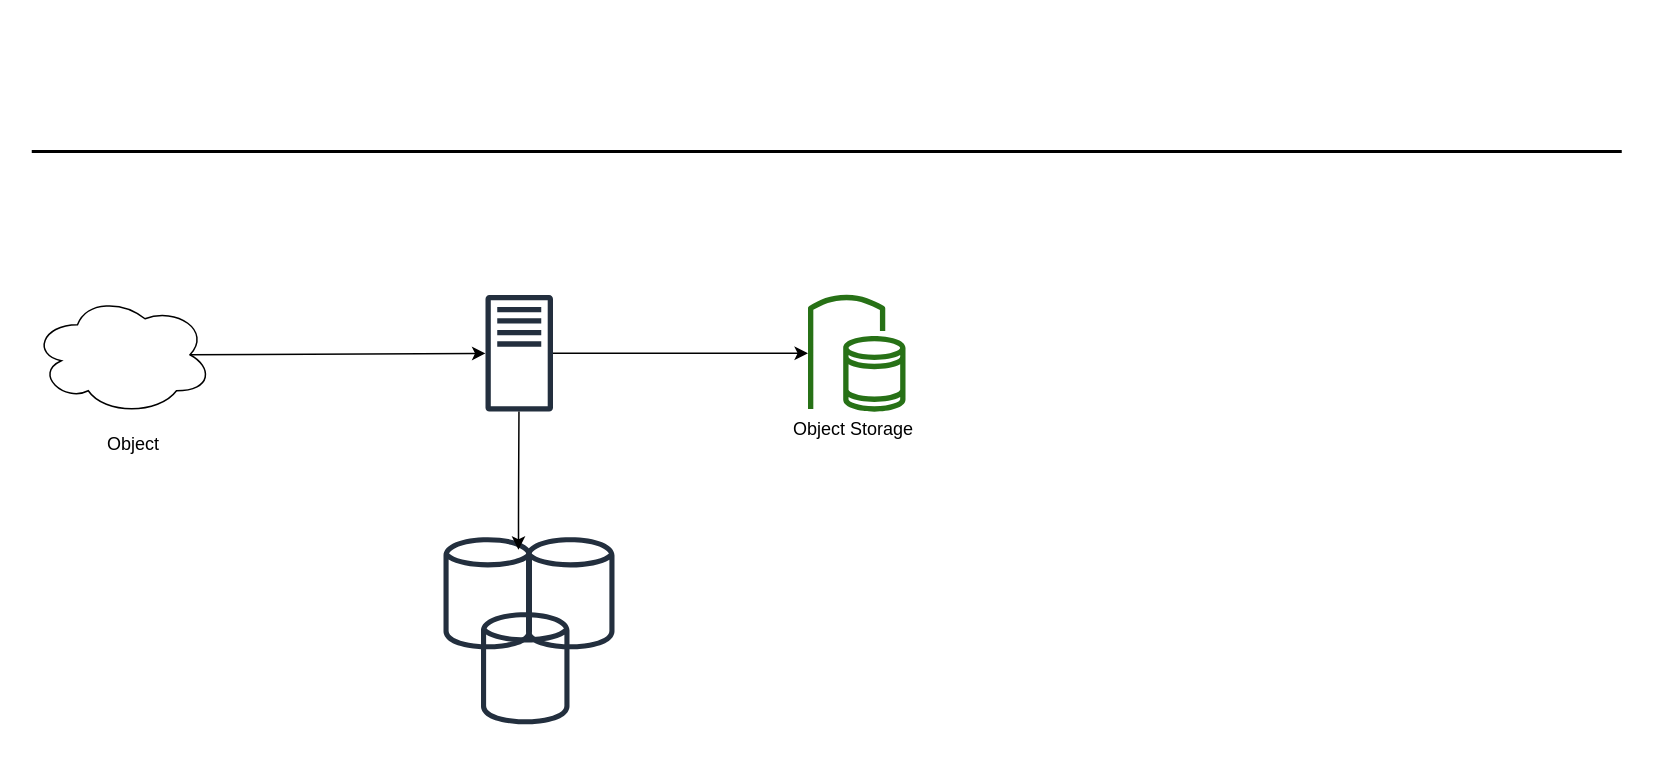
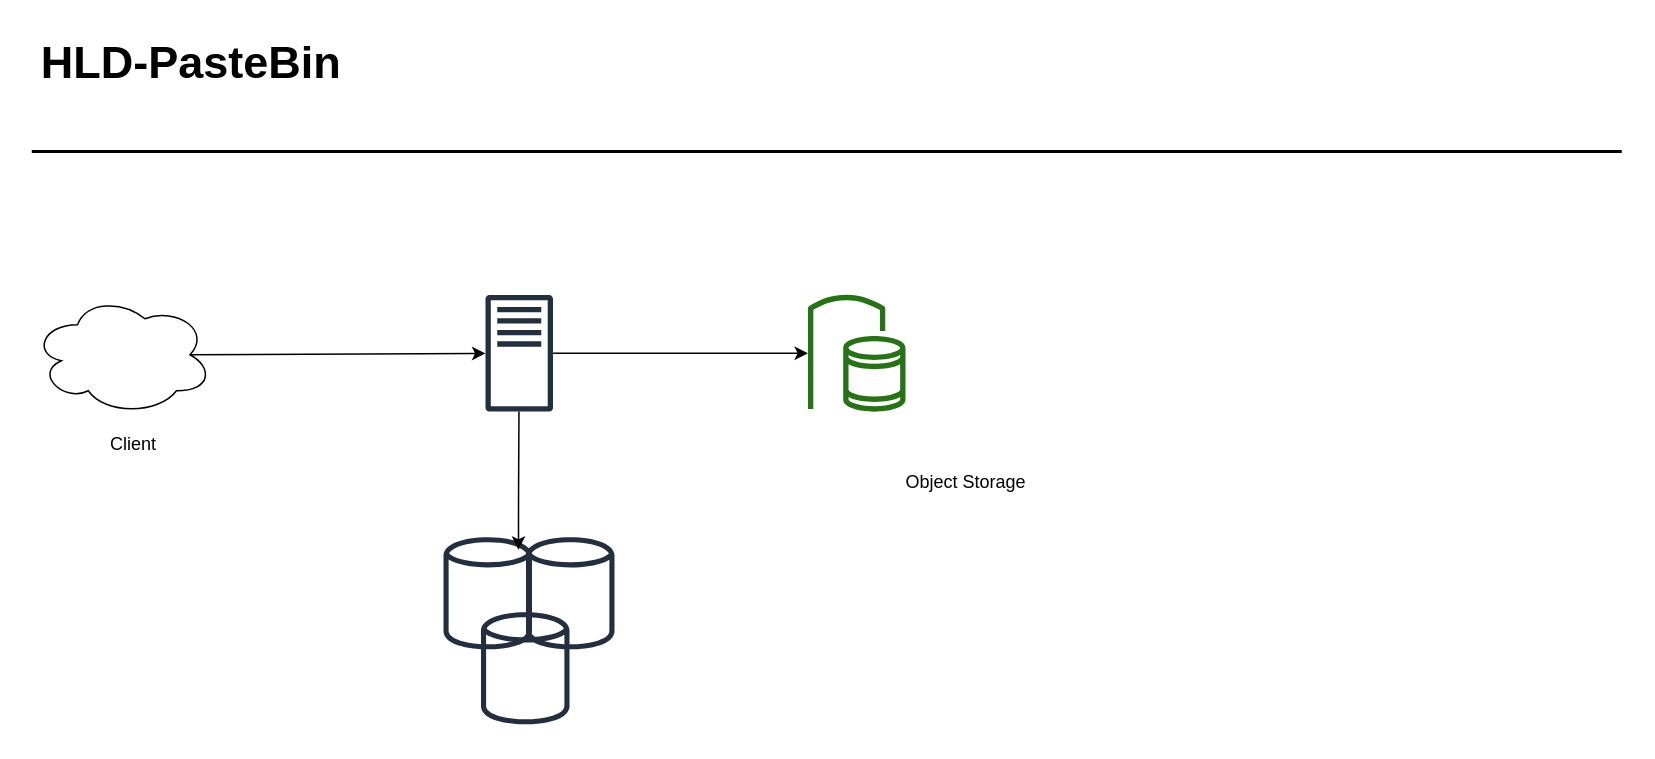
none -> (203, 62)
(853, 430) -> (965, 482)
(134, 445) -> (134, 445)
